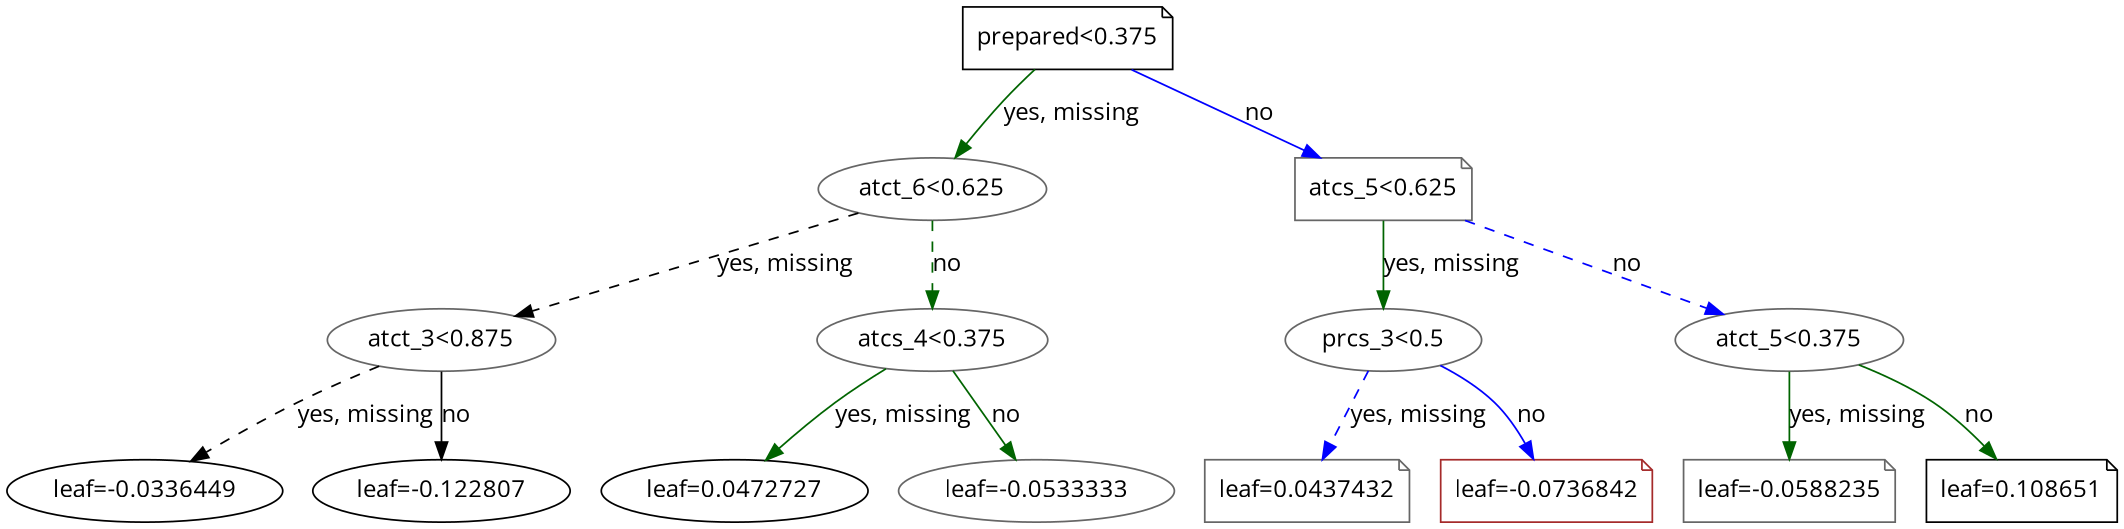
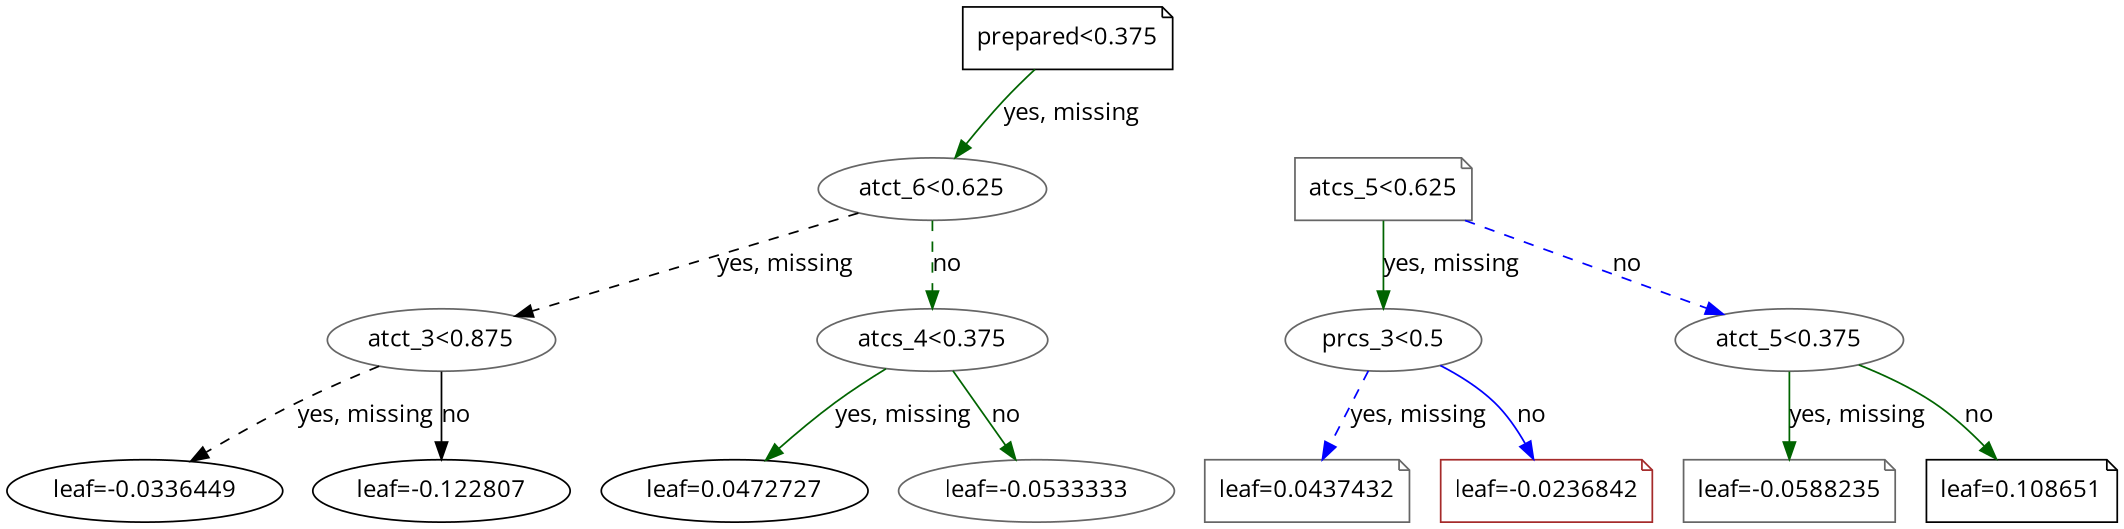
(1218, 110) -> none
(1547, 491) -> (1547, 491)
